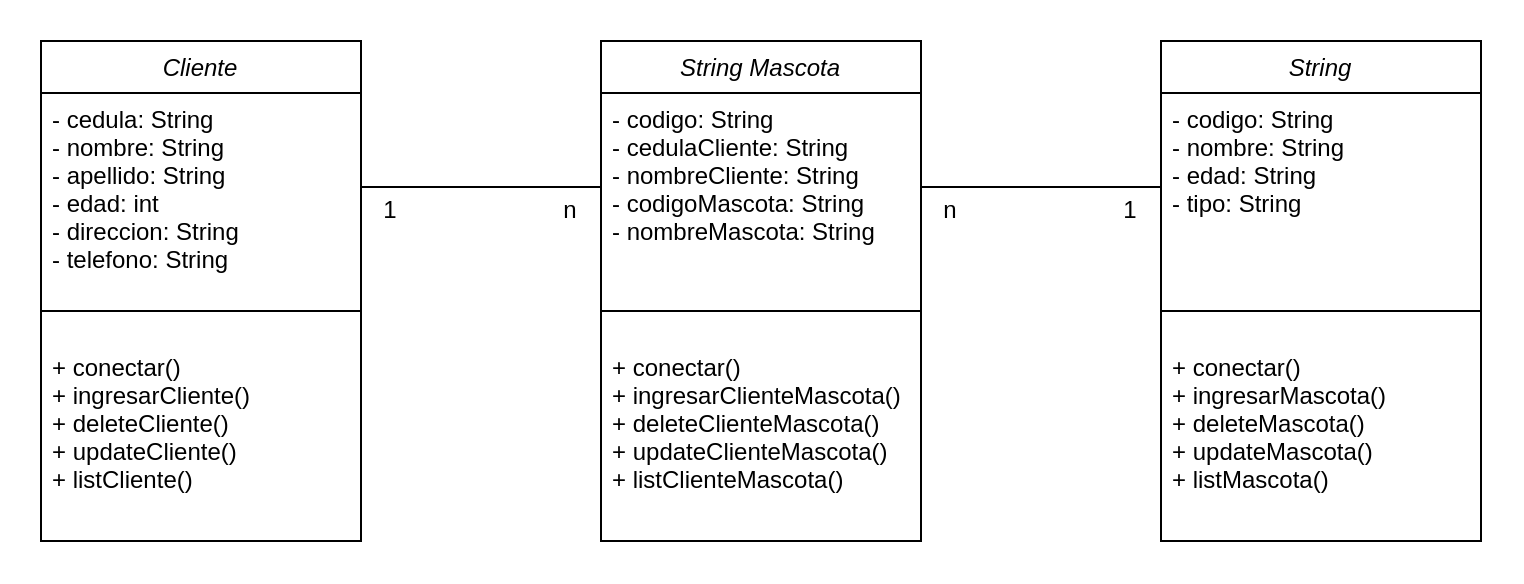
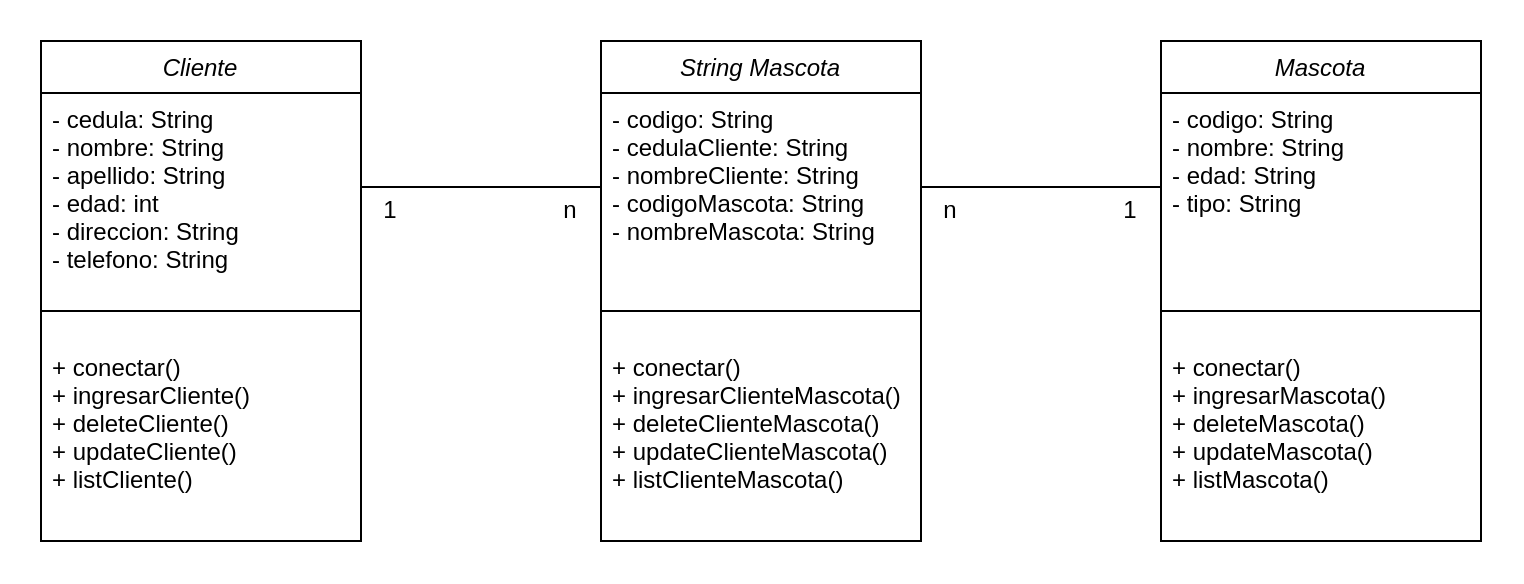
(1320, 68) -> (1320, 68)
